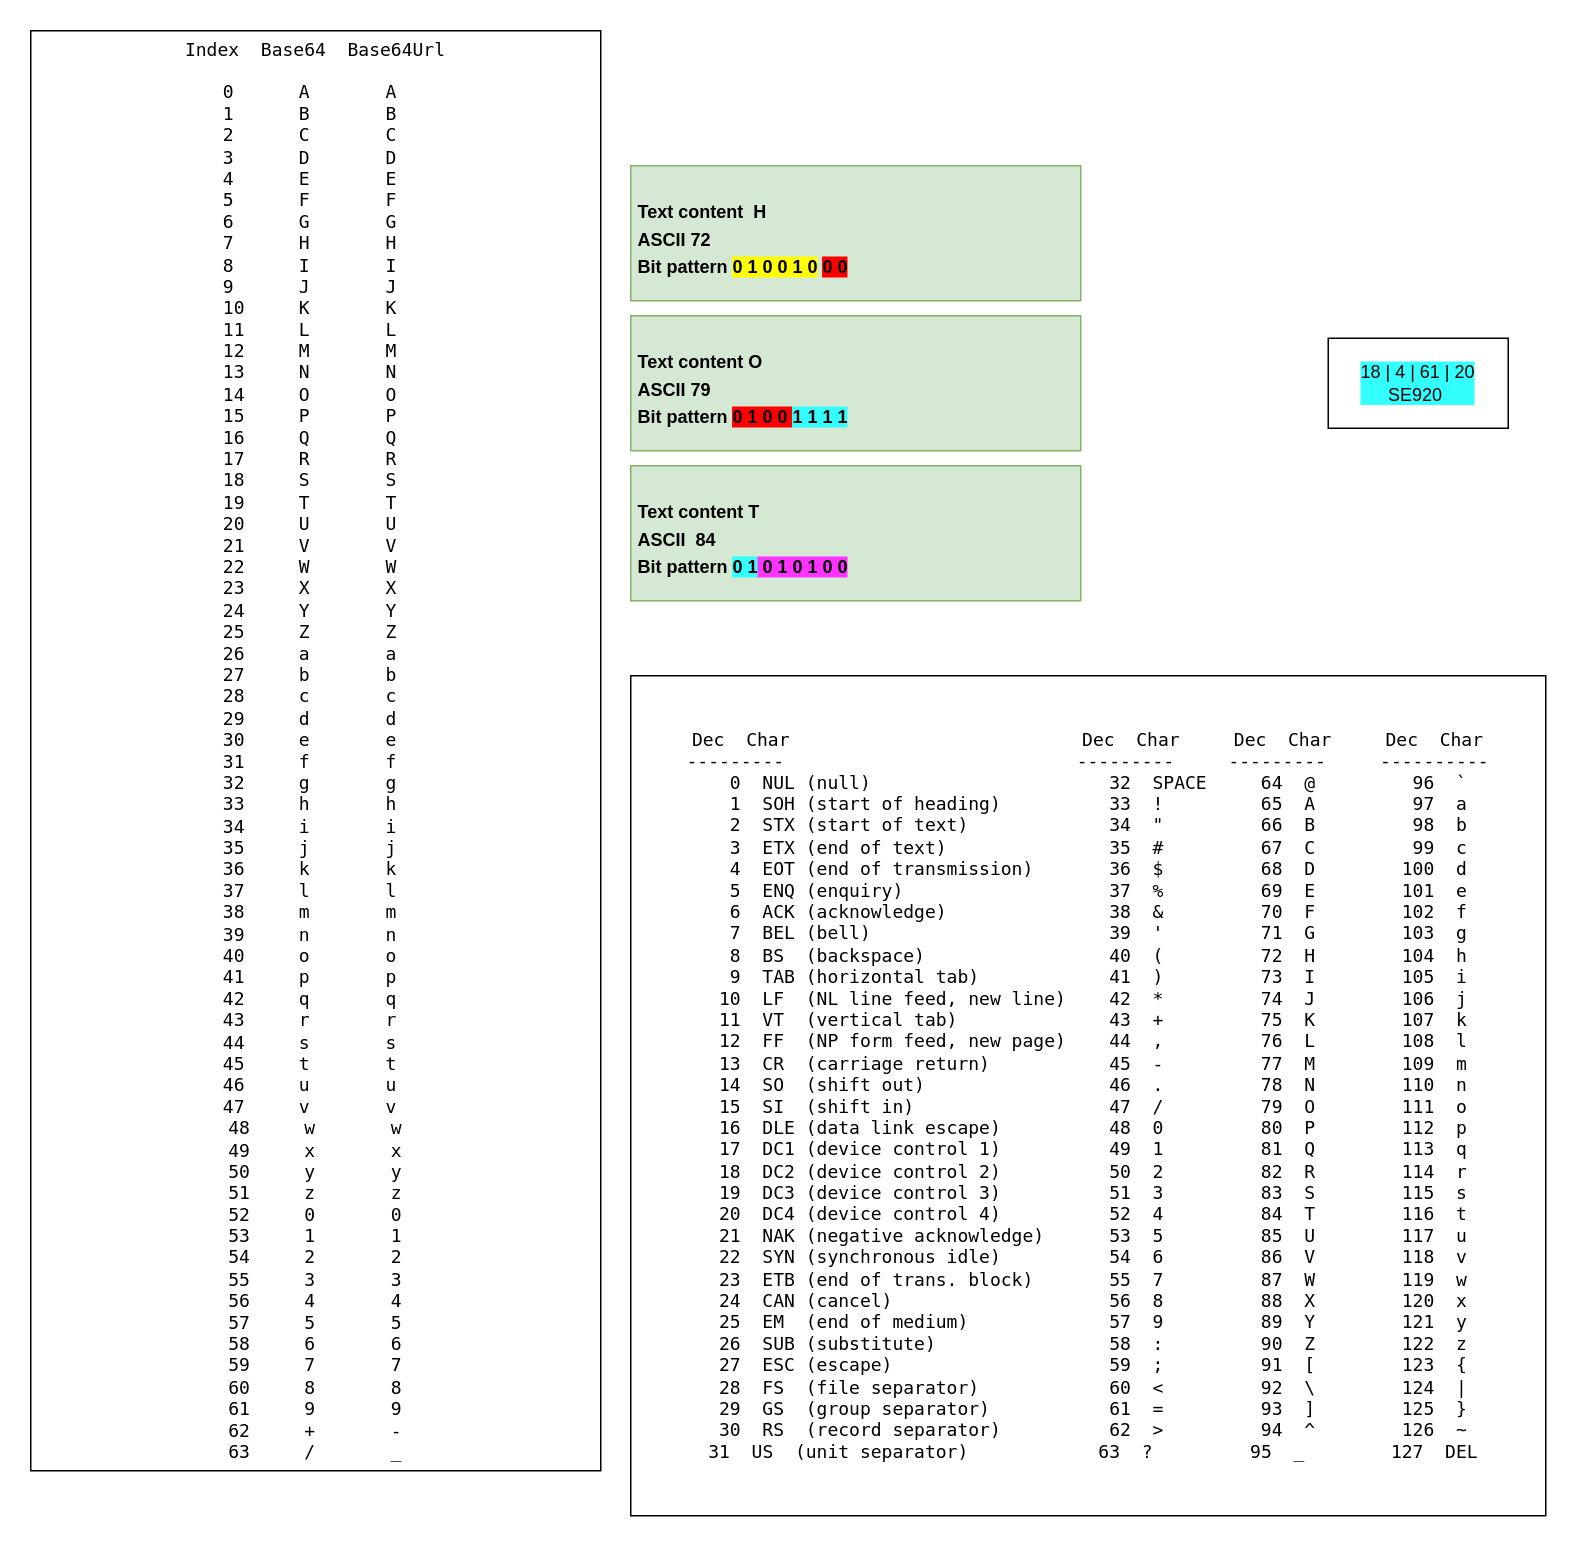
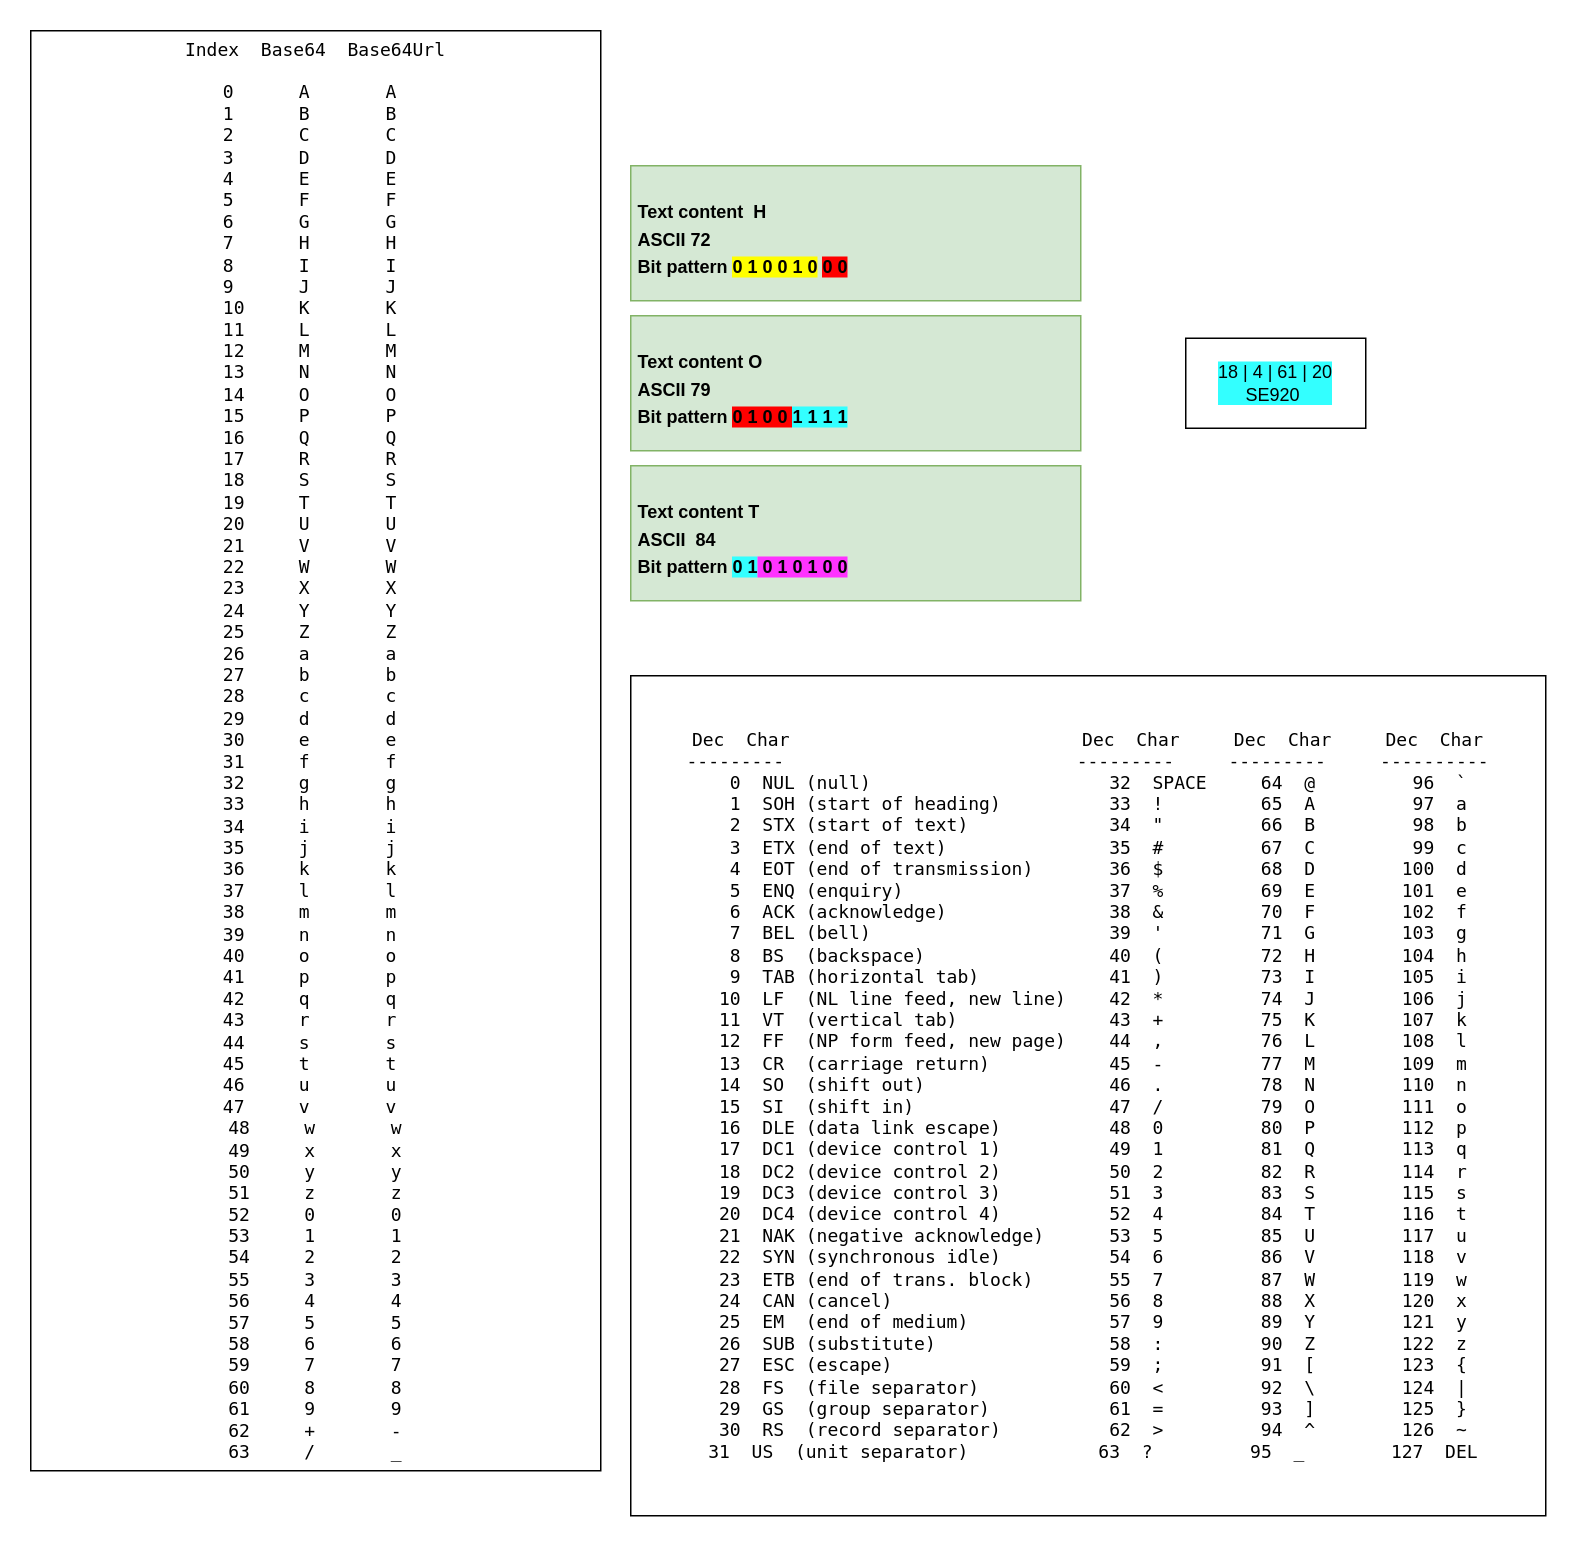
(1418, 383) -> (1276, 383)
